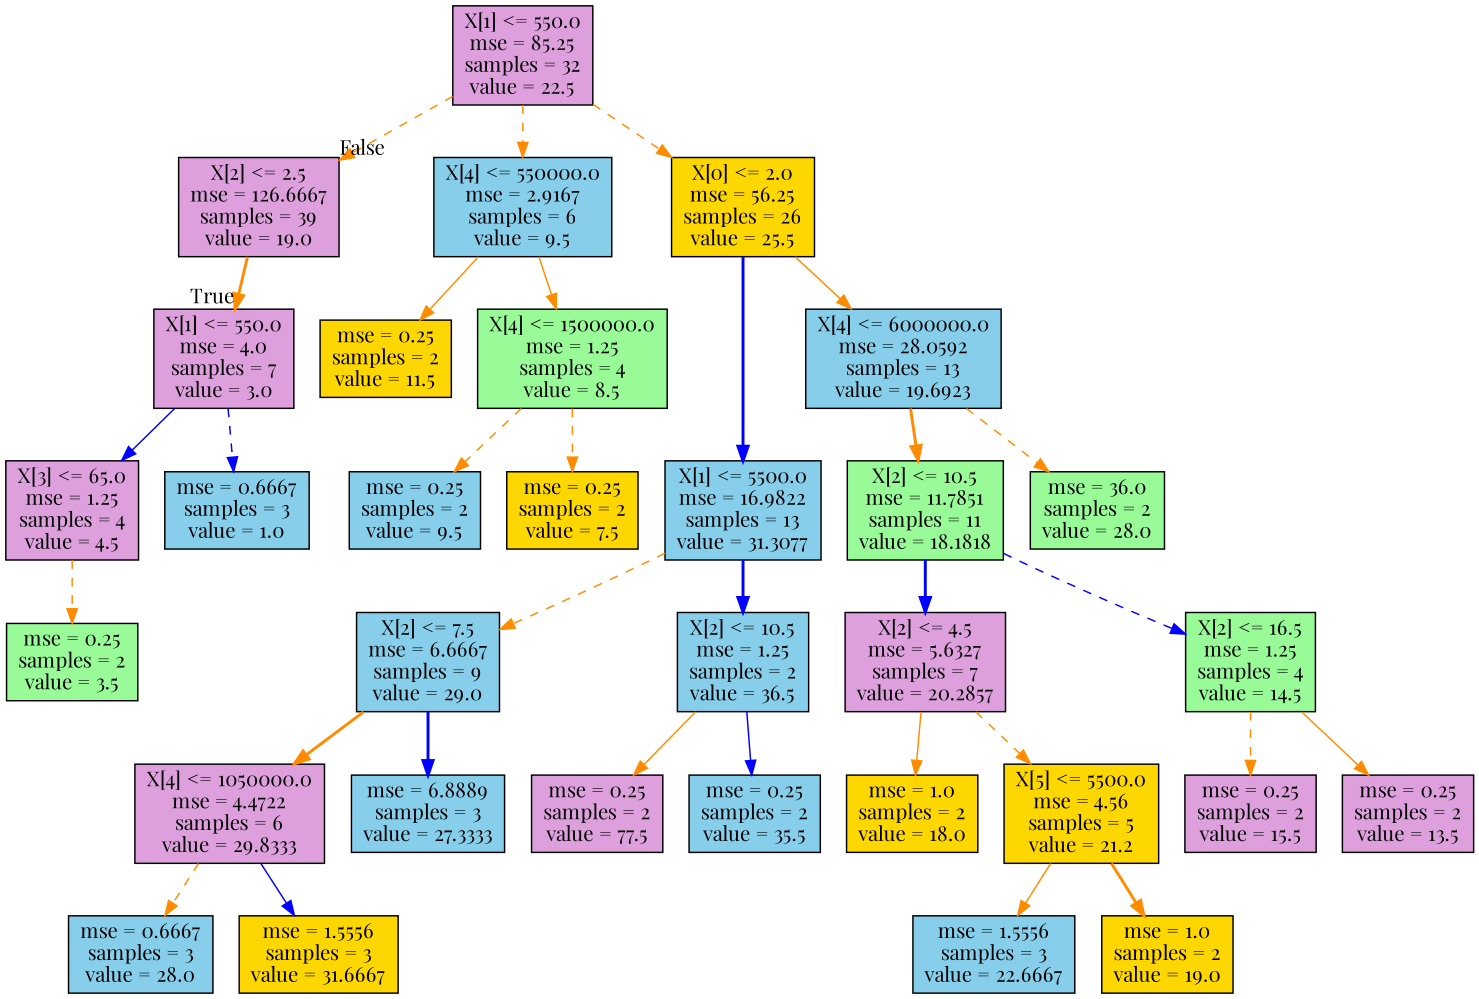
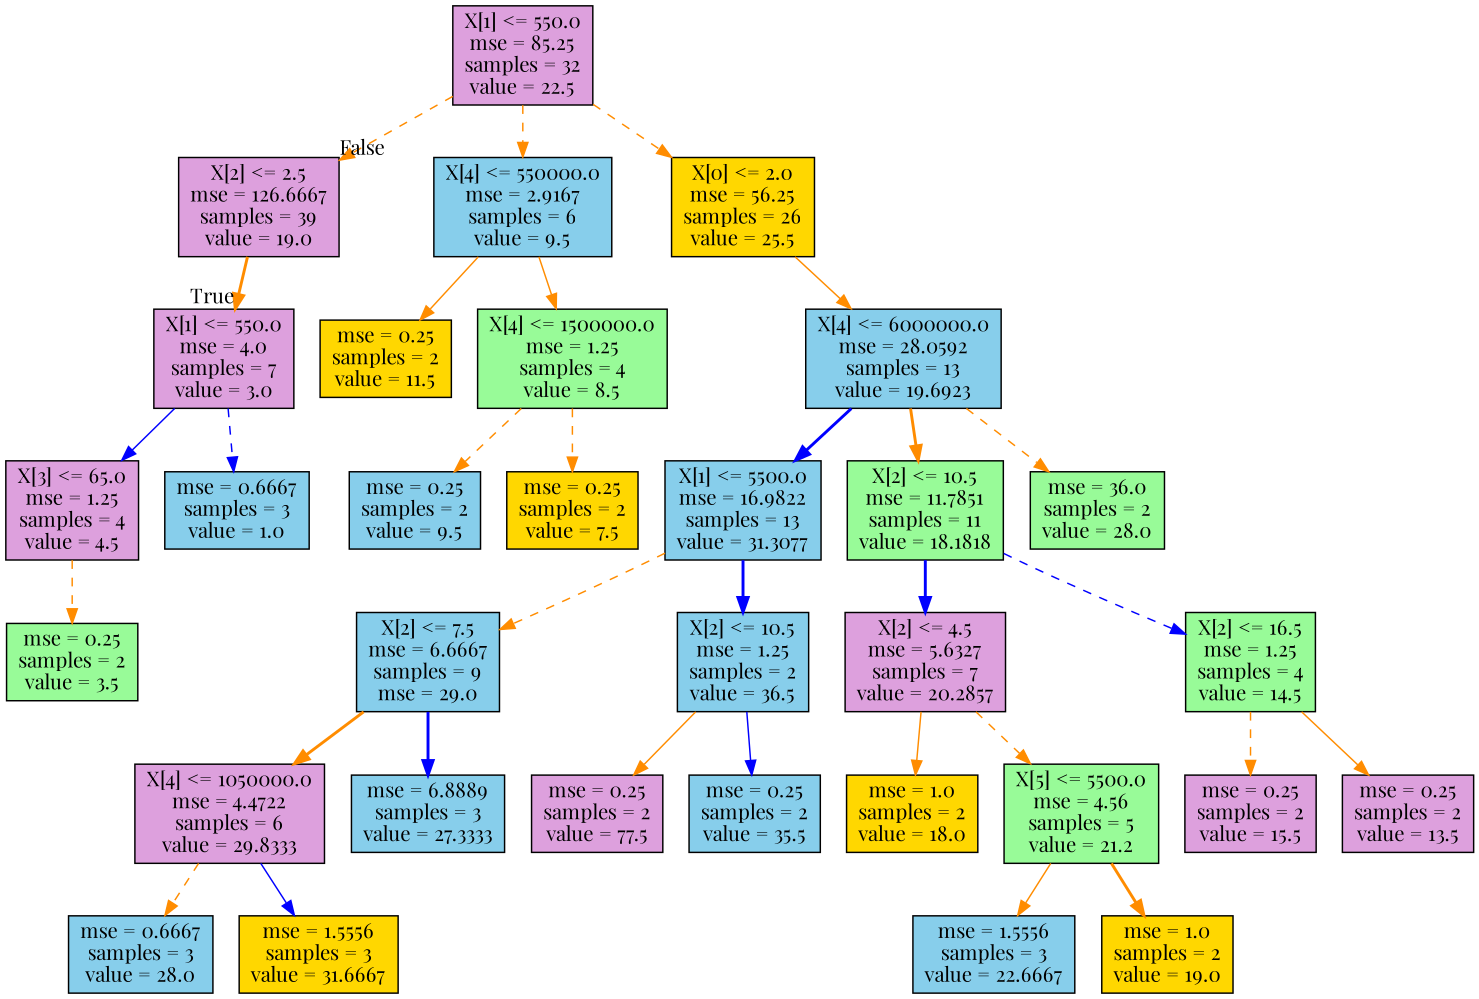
(743, 351) -> (829, 429)
(428, 662) -> (428, 662)
(1081, 814) -> (1081, 814)
